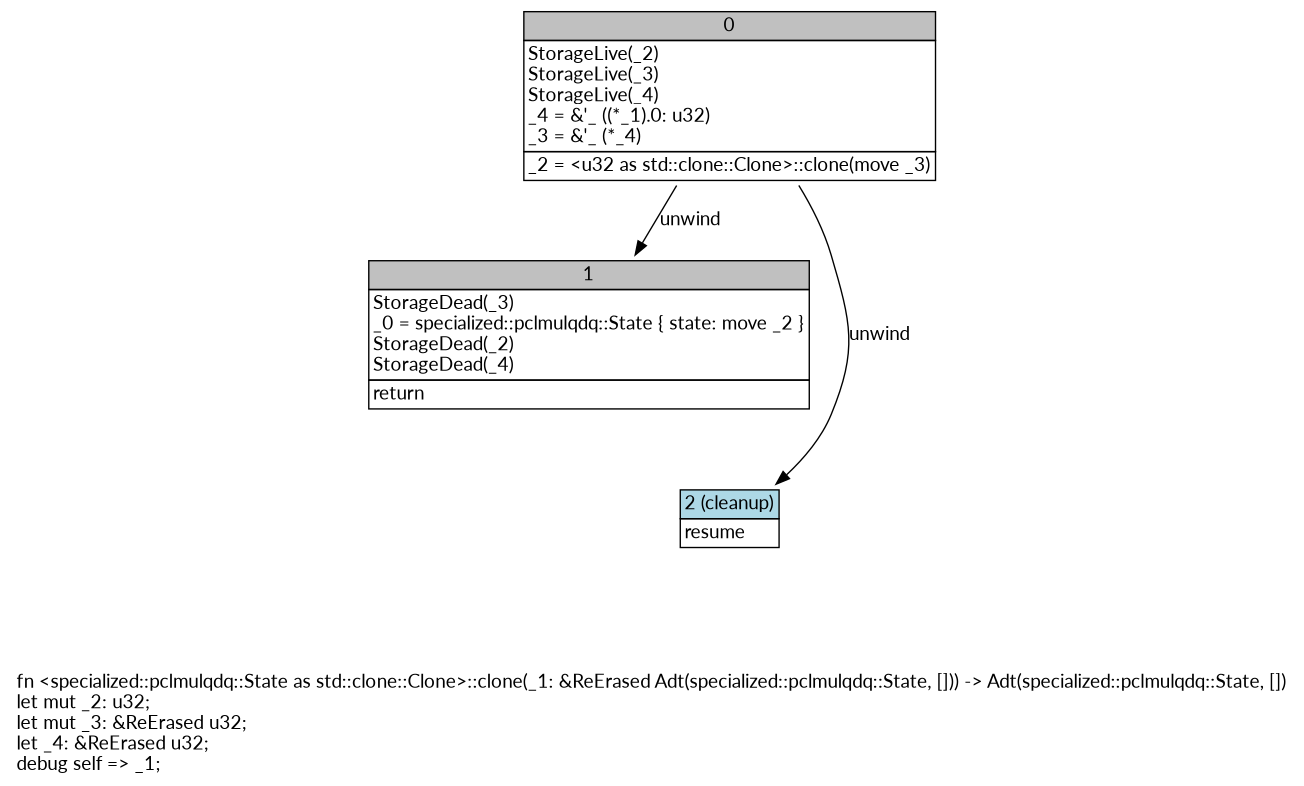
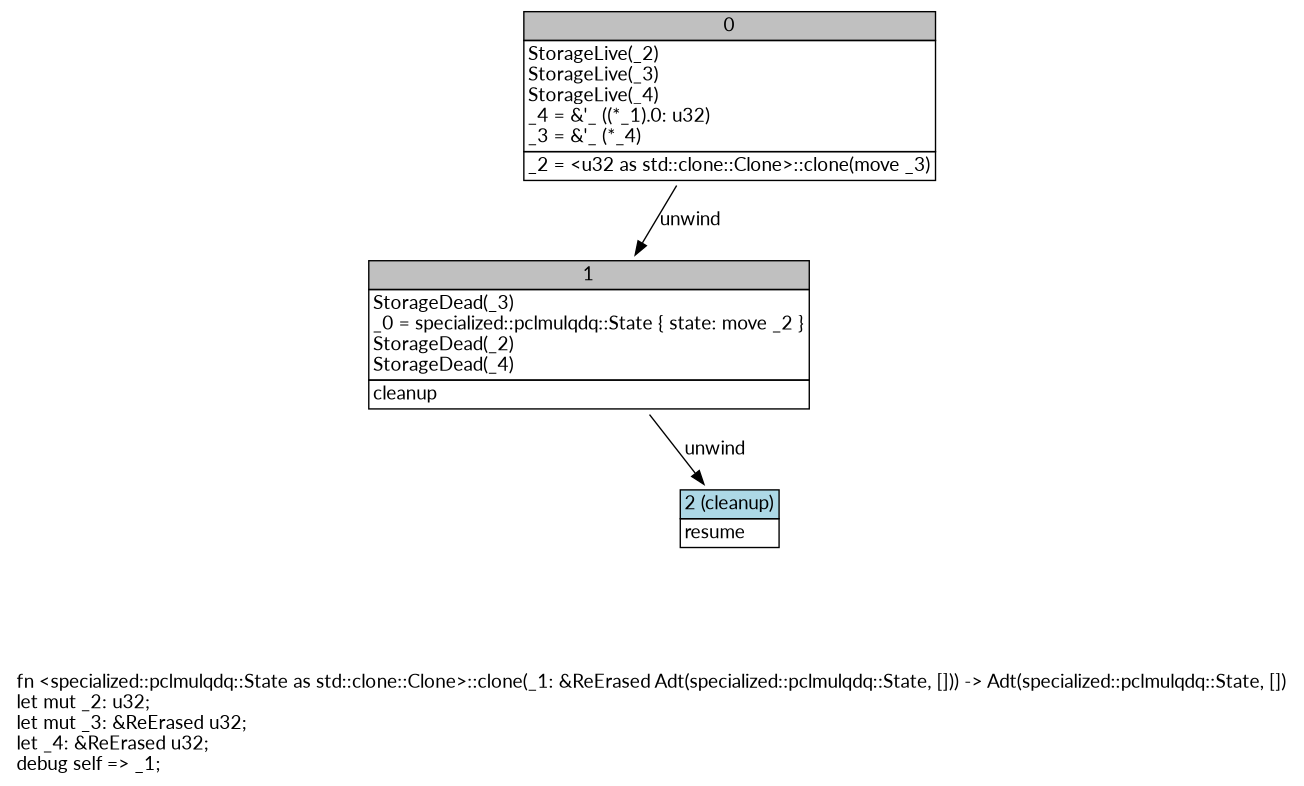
(849, 334) -> (672, 444)
(399, 394) -> (405, 394)
